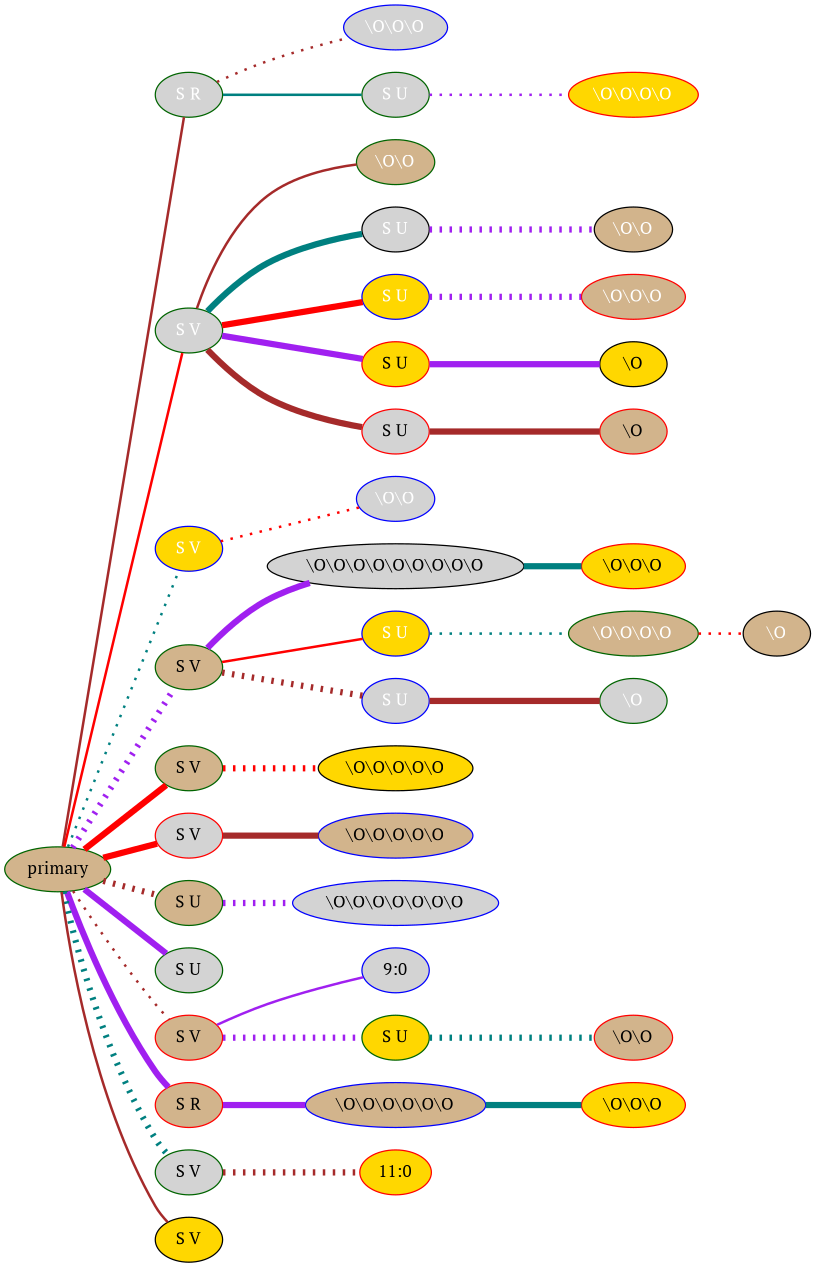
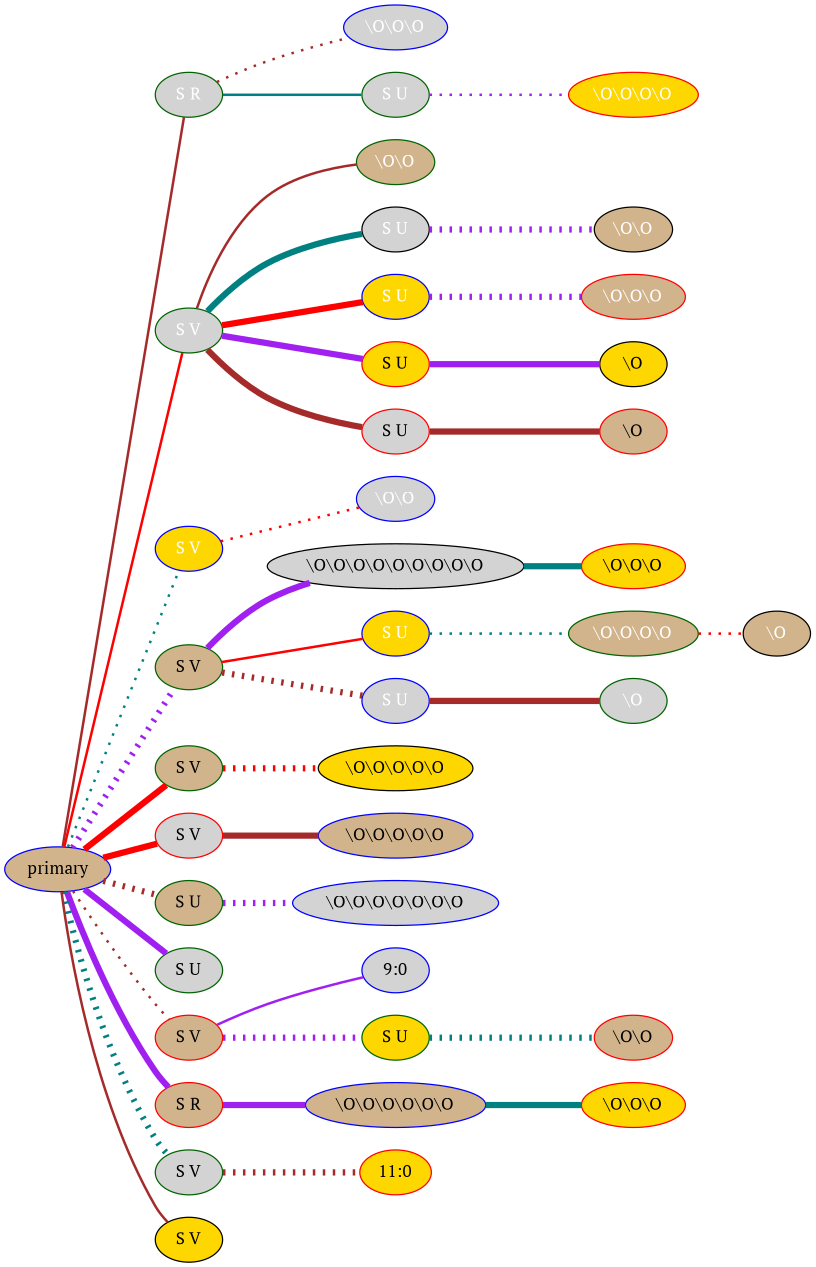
(58, 869) -> (58, 869)
